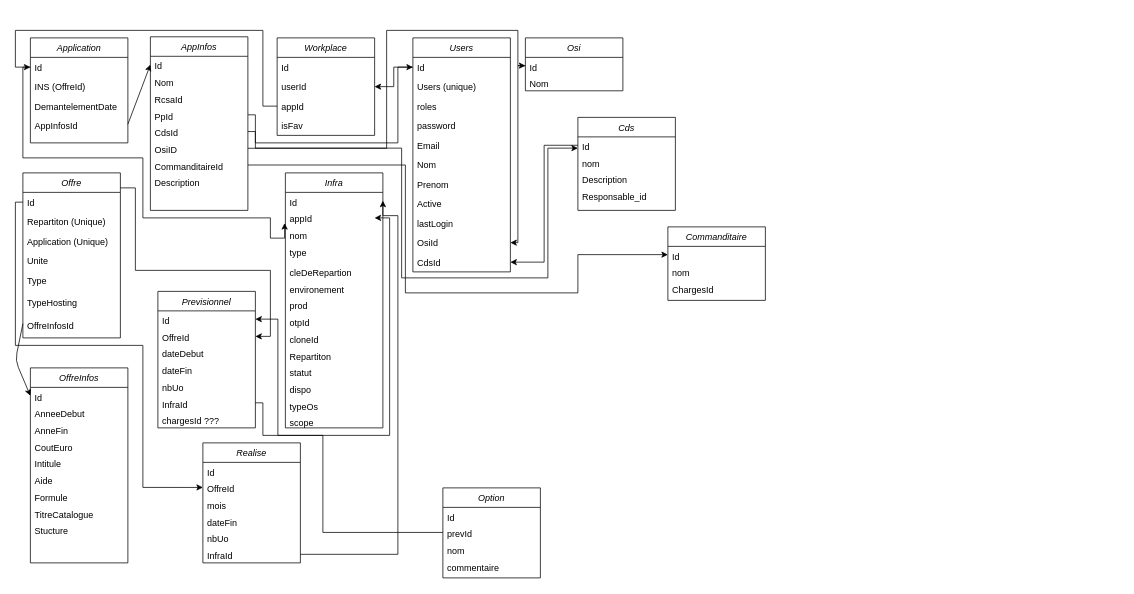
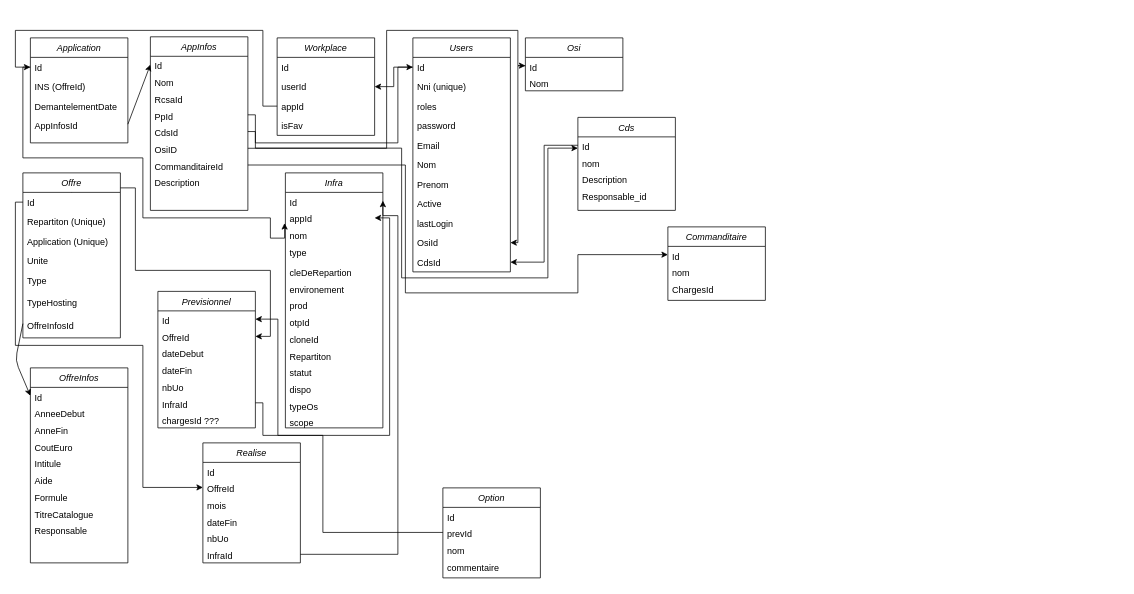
(450, 87) -> (444, 87)
(55, 531) -> (61, 531)
